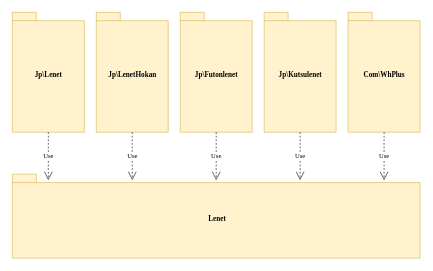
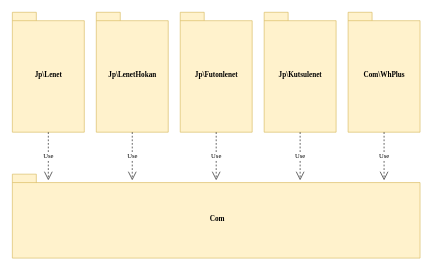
(217, 219) -> (217, 219)
